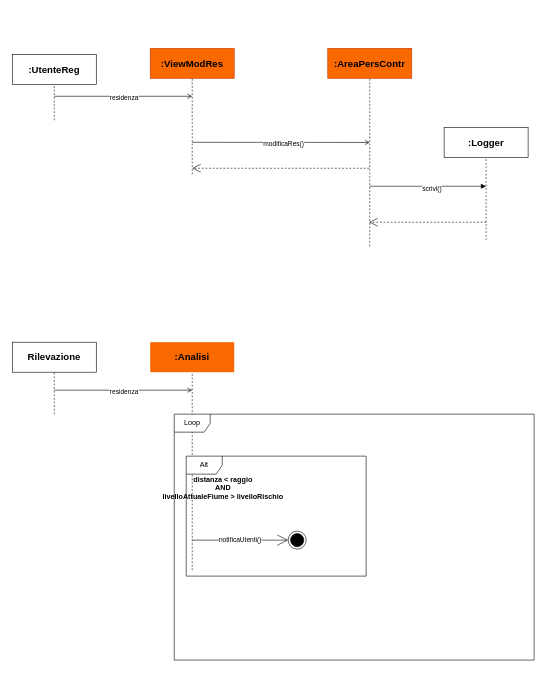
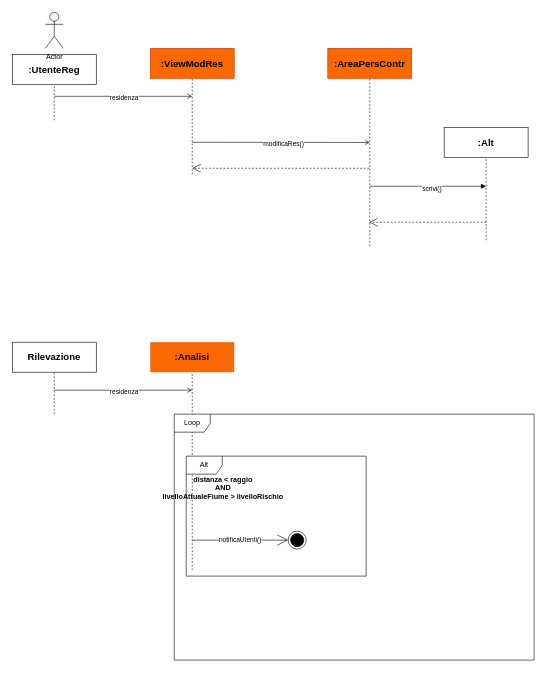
none -> (54, 30)
(486, 143) -> (486, 143)
